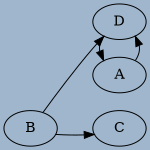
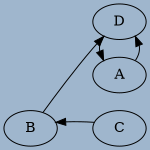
(70, 135) -> (80, 122)
